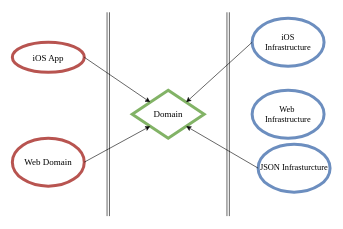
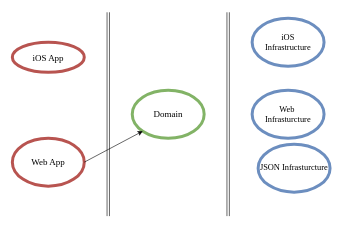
(116, 79) -> none
(207, 84) -> none
(168, 114) -> (168, 114)
(288, 114) -> (288, 114)
(224, 148) -> none
(48, 162) -> (48, 162)
